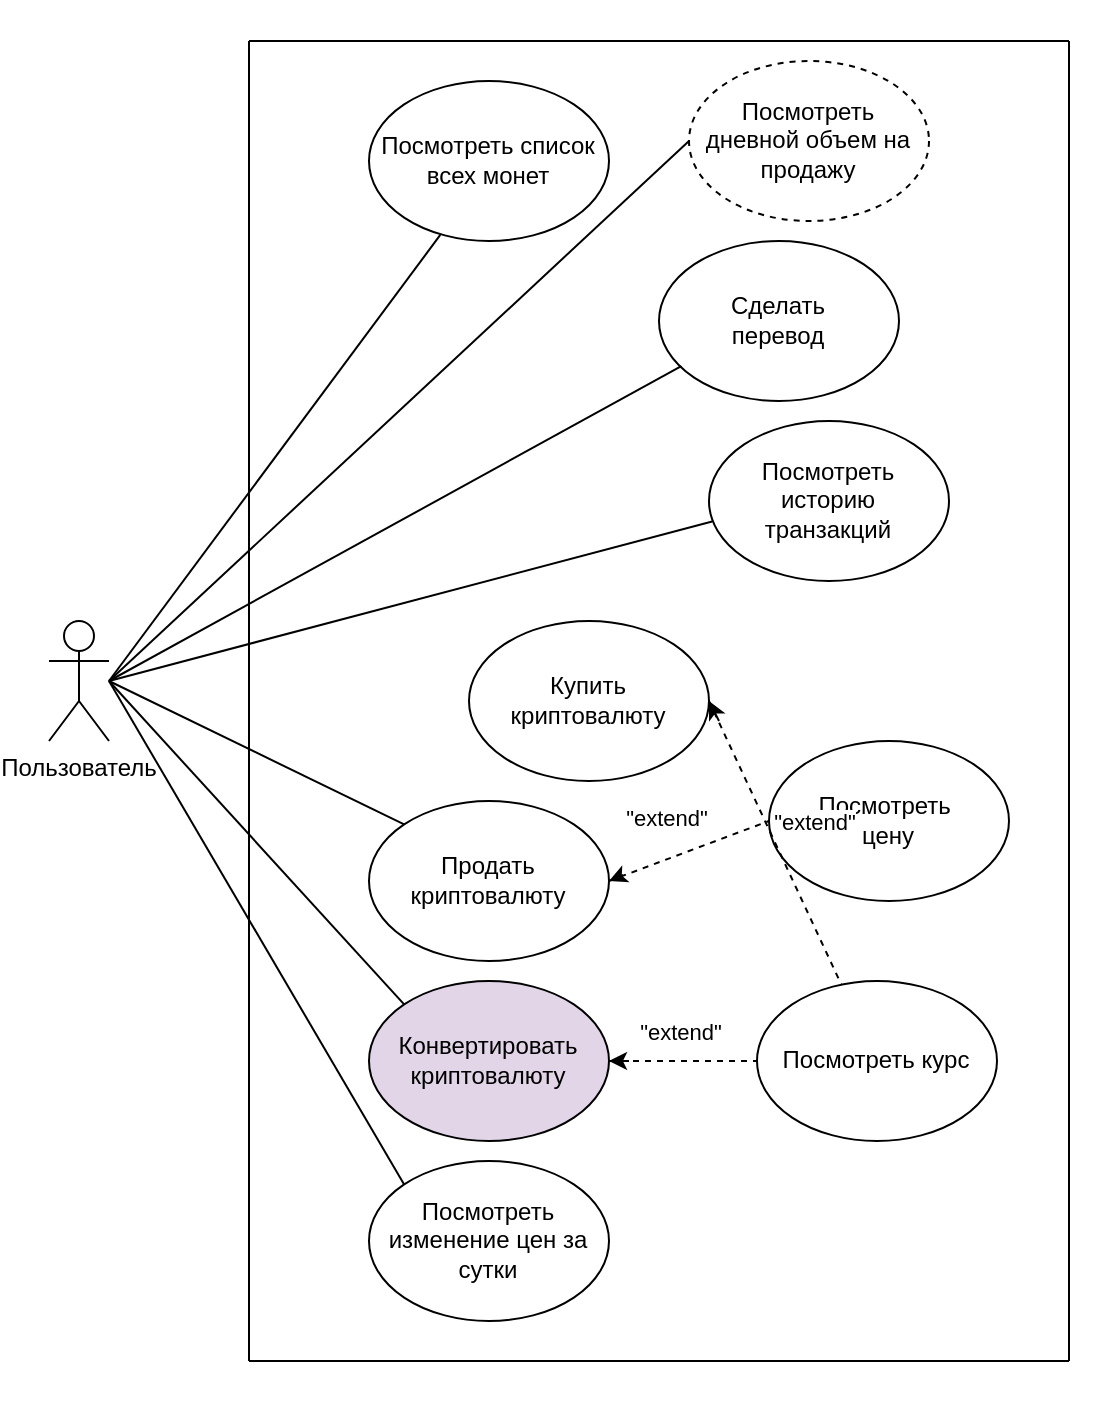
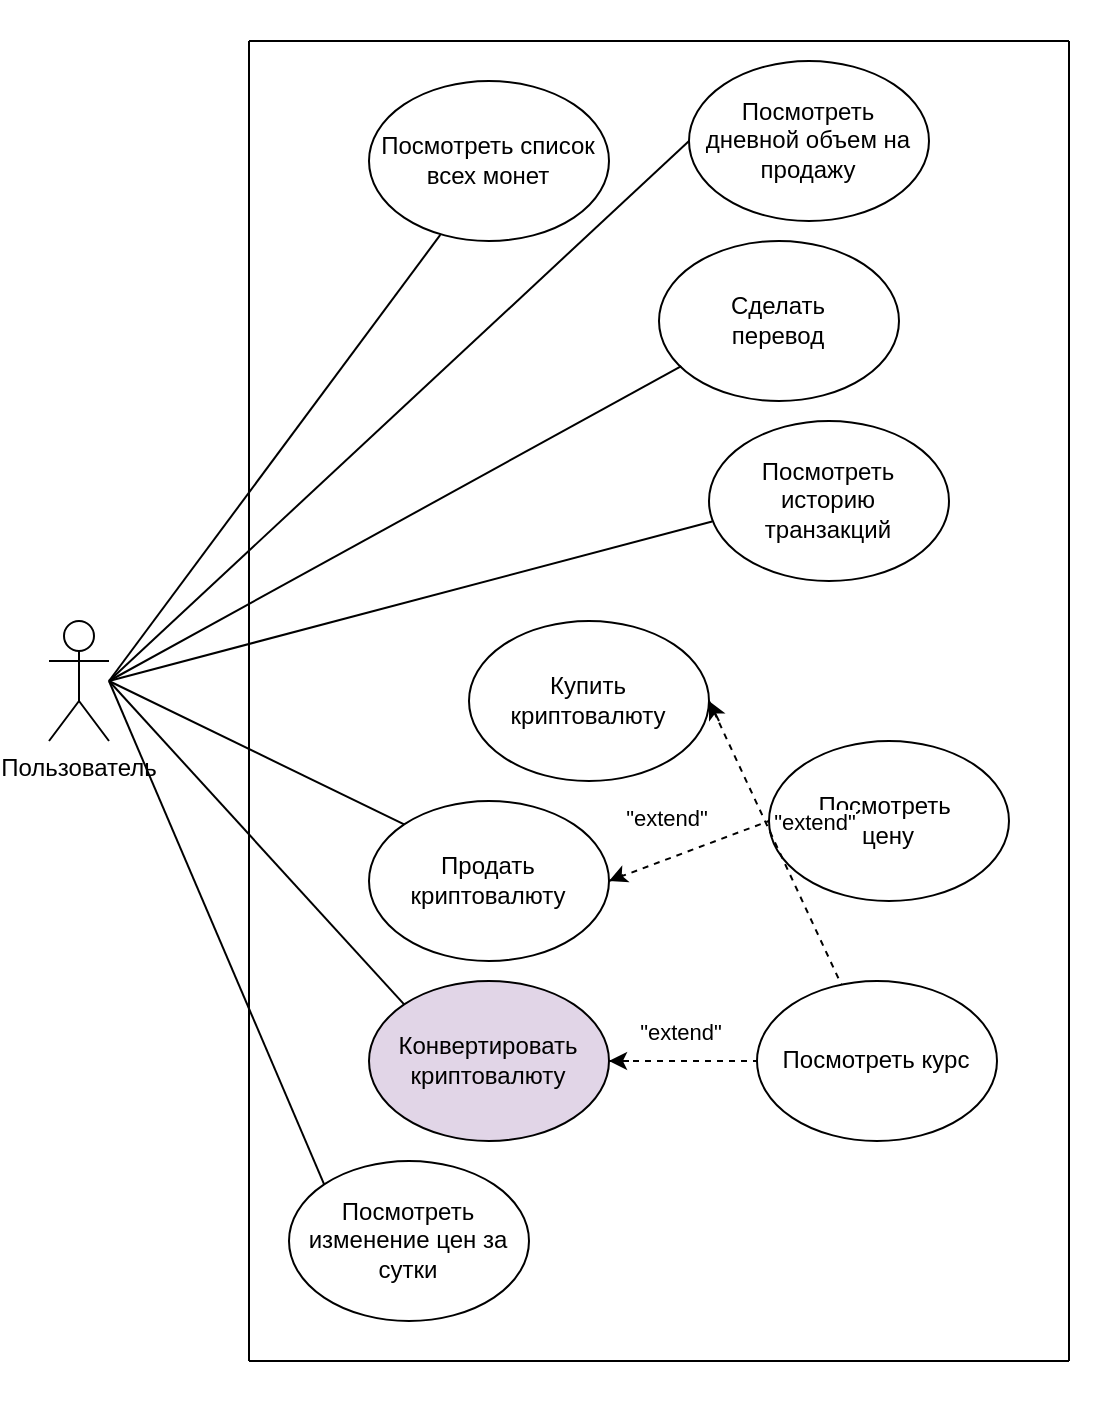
(809, 141) -> (809, 141)
(489, 1241) -> (409, 1241)
